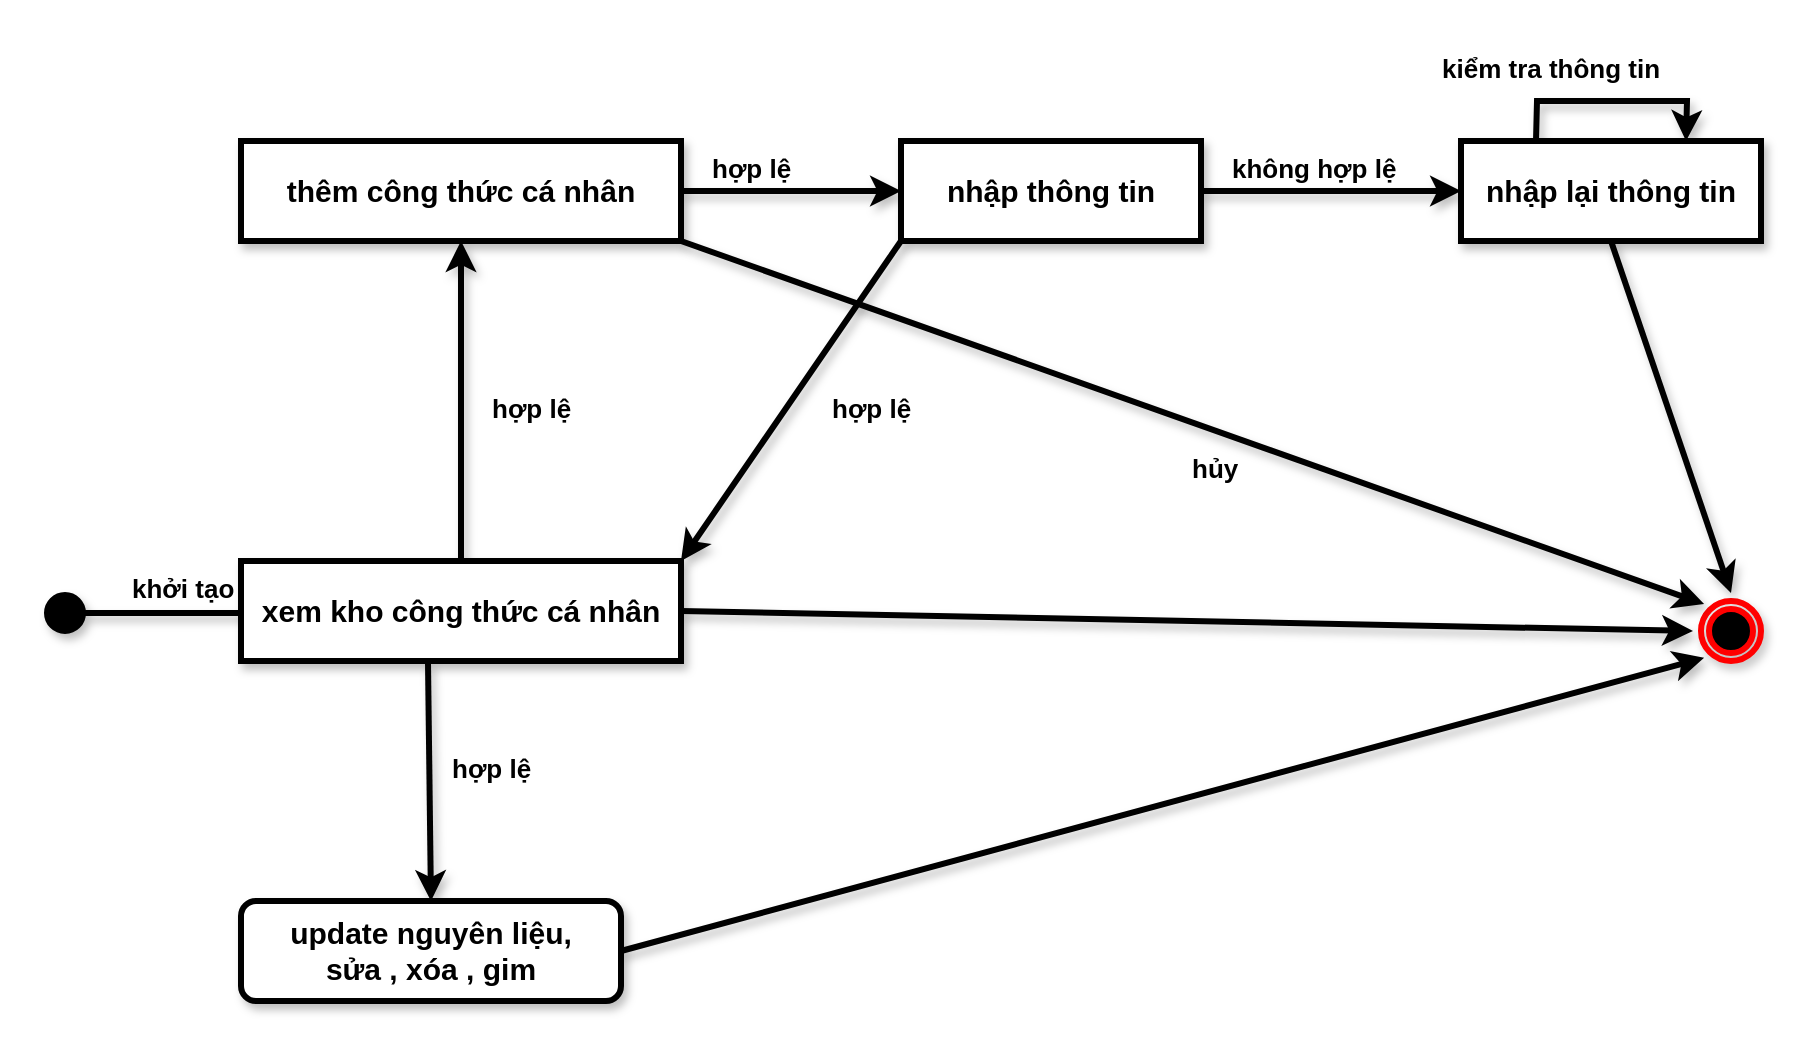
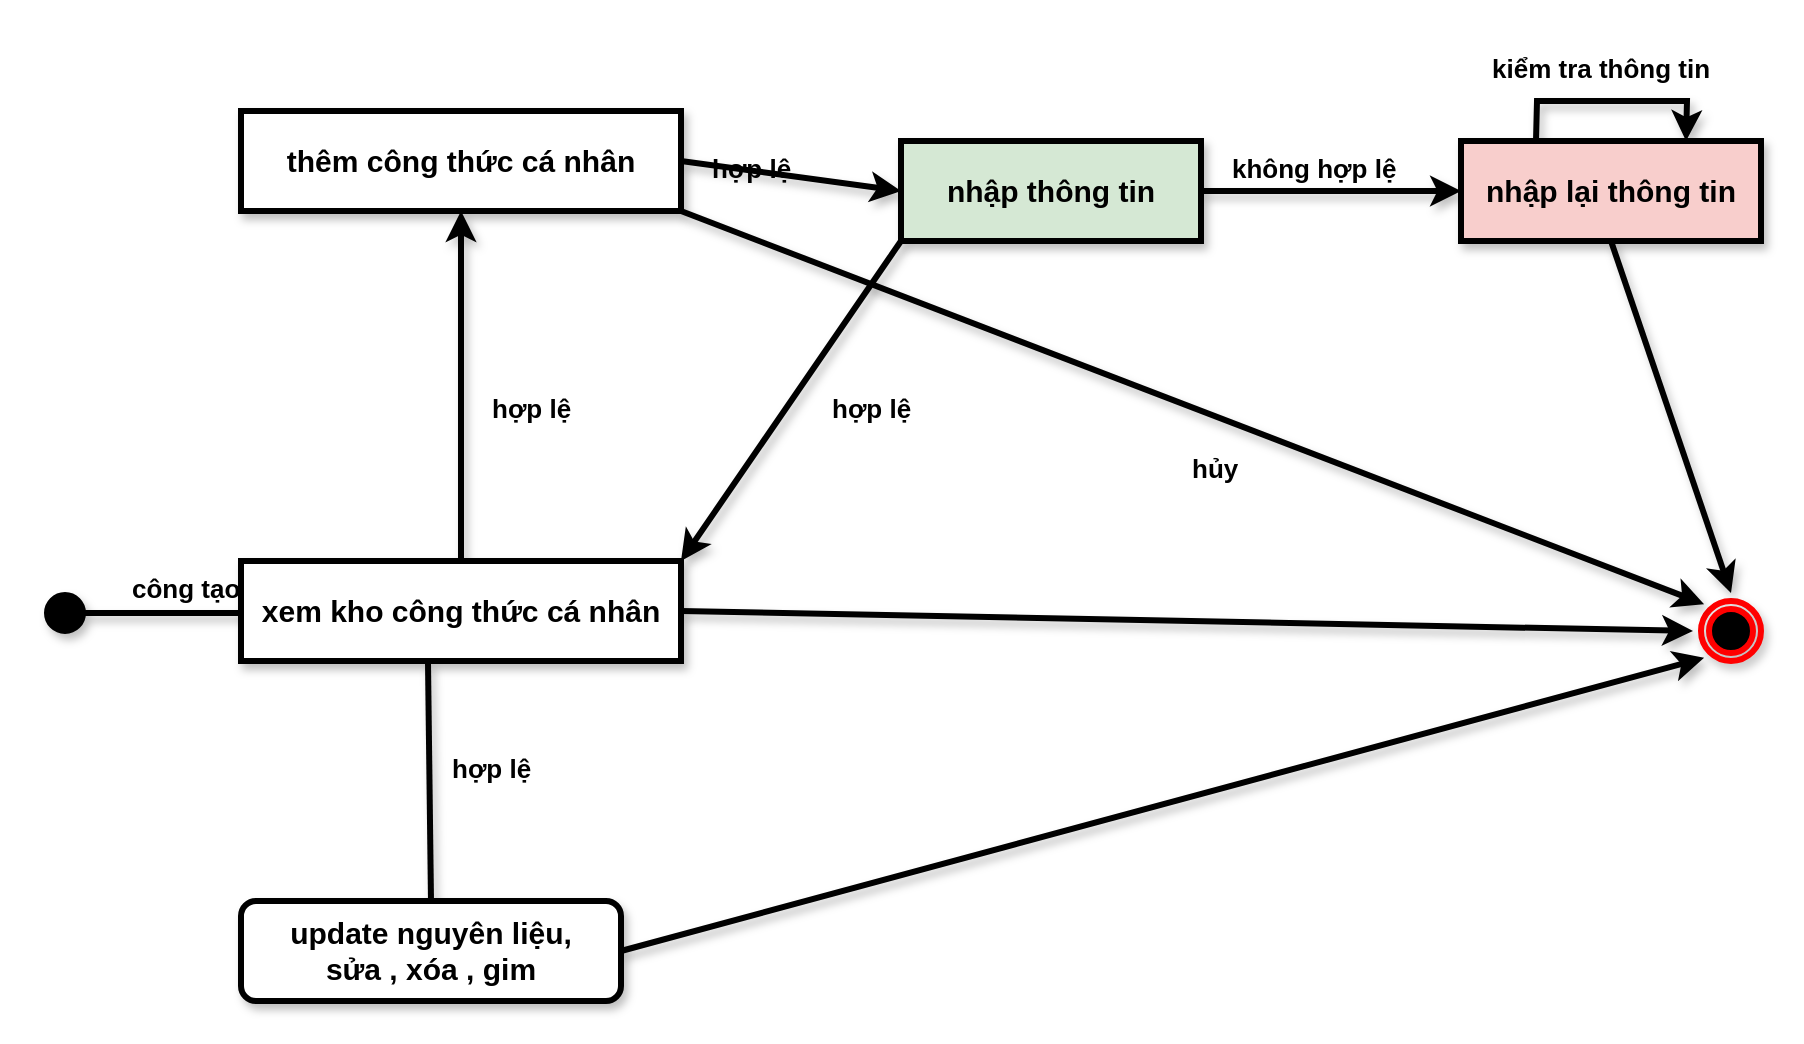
(1561, 67) -> (1611, 67)
(461, 191) -> (461, 161)
(1051, 191) -> (1051, 191)
(1611, 191) -> (1611, 191)
(183, 589) -> (187, 589)
(431, 877) -> (431, 896)
